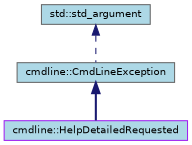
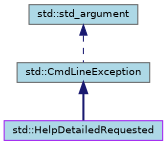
(96, 73) -> (83, 73)
(96, 131) -> (83, 131)
